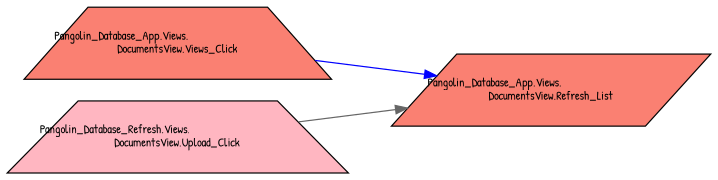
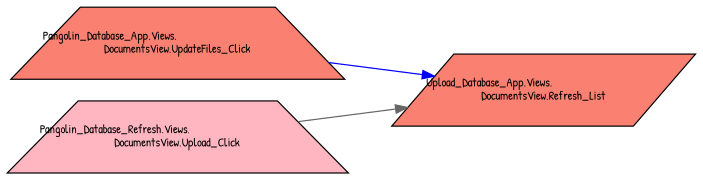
(178, 43) -> (178, 43)
(551, 90) -> (544, 90)
